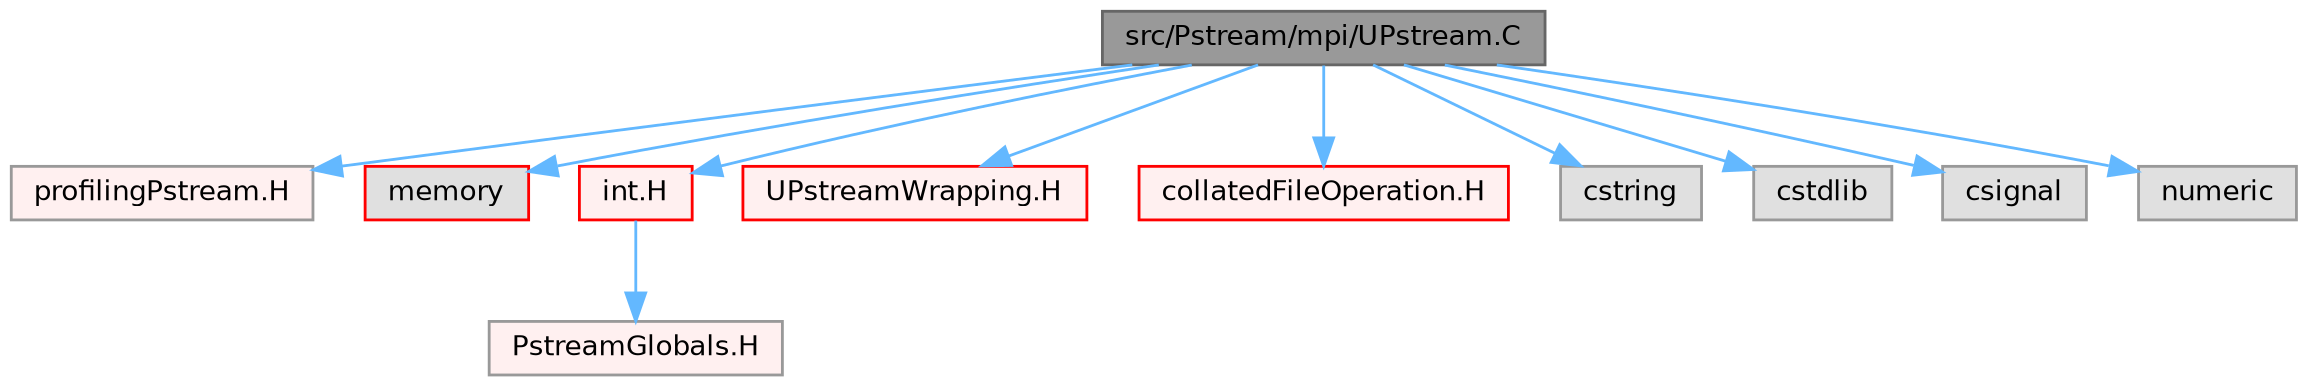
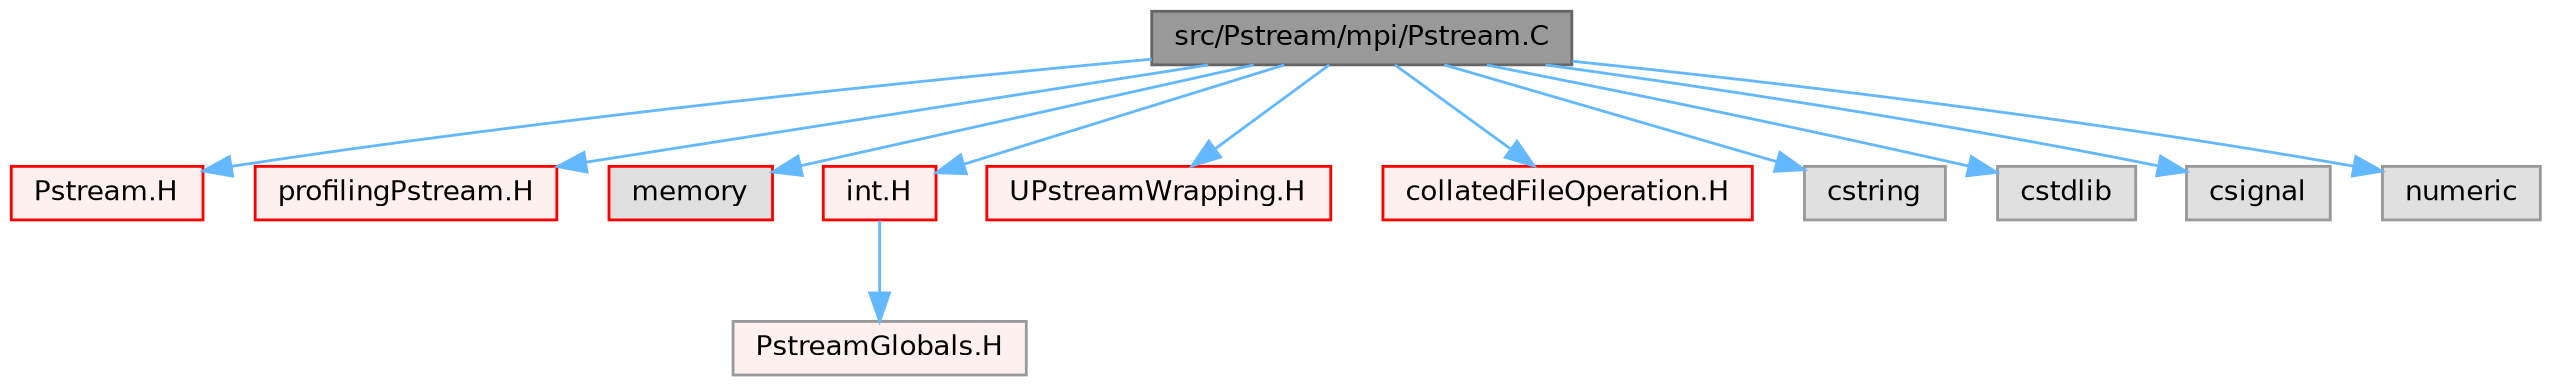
(1324, 38) -> (1362, 38)
none -> (107, 193)
(162, 193) -> (406, 193)
